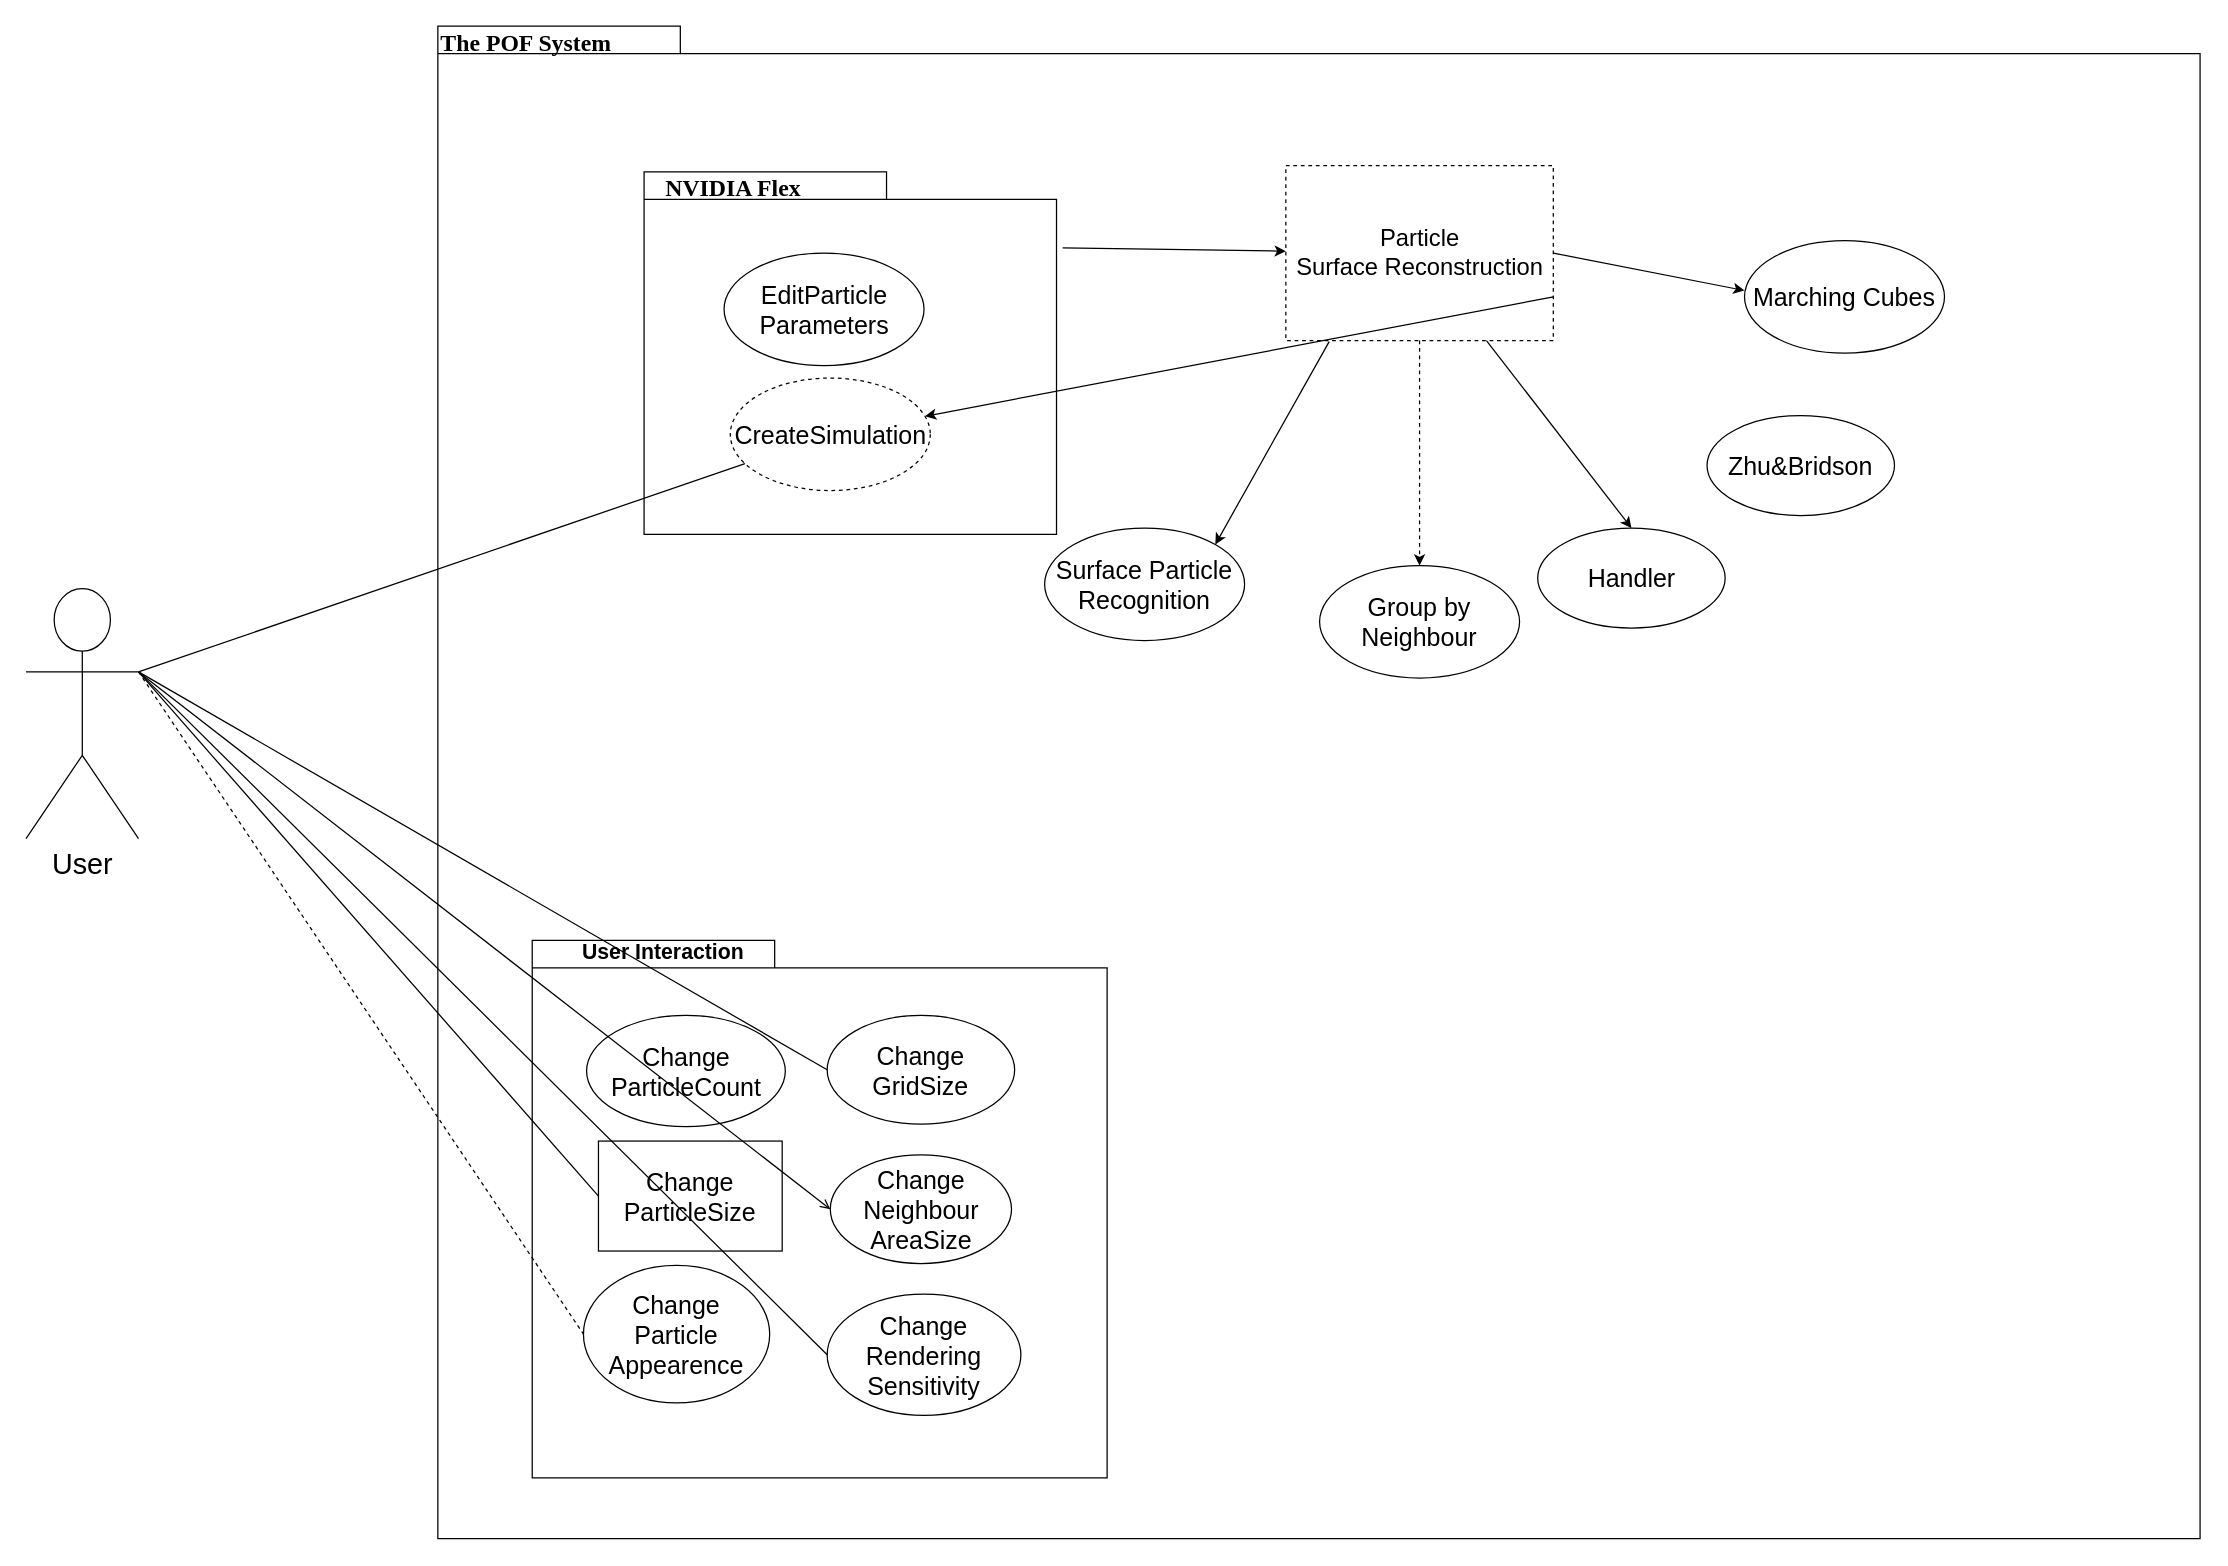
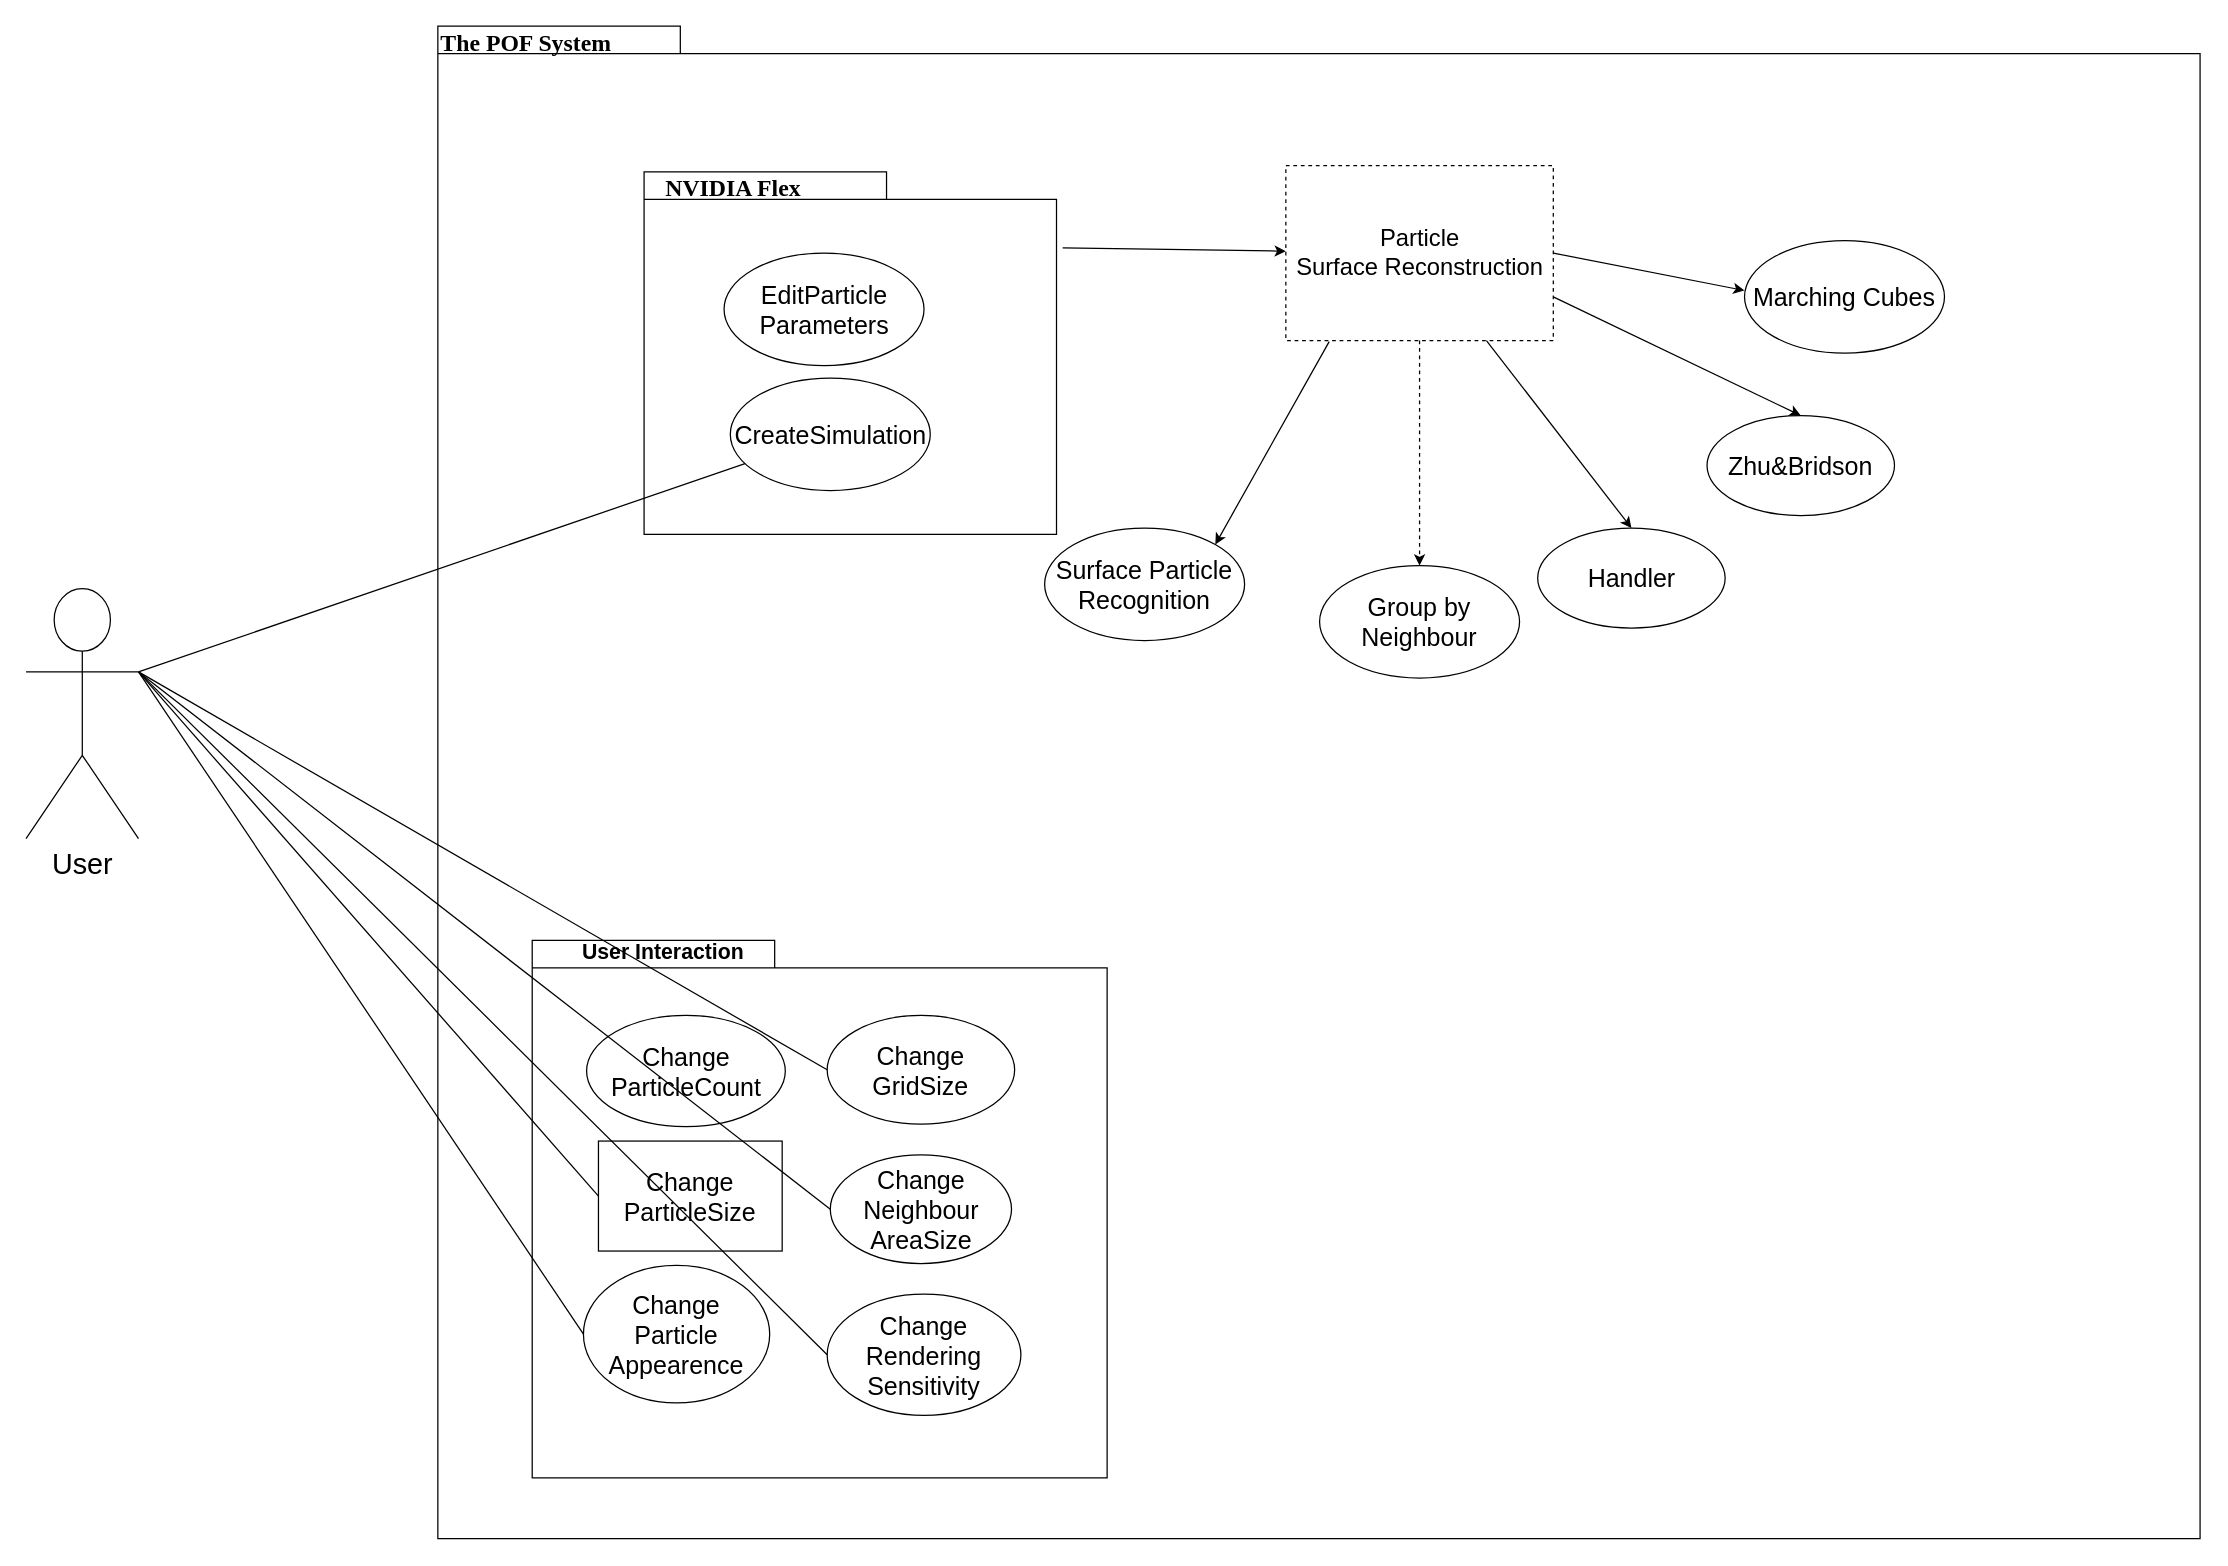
(1243, 356) -> (1673, 355)
(830, 434) -> (830, 434)
(364, 1008) -> (364, 1008)
(825, 1206) -> (826, 1206)
